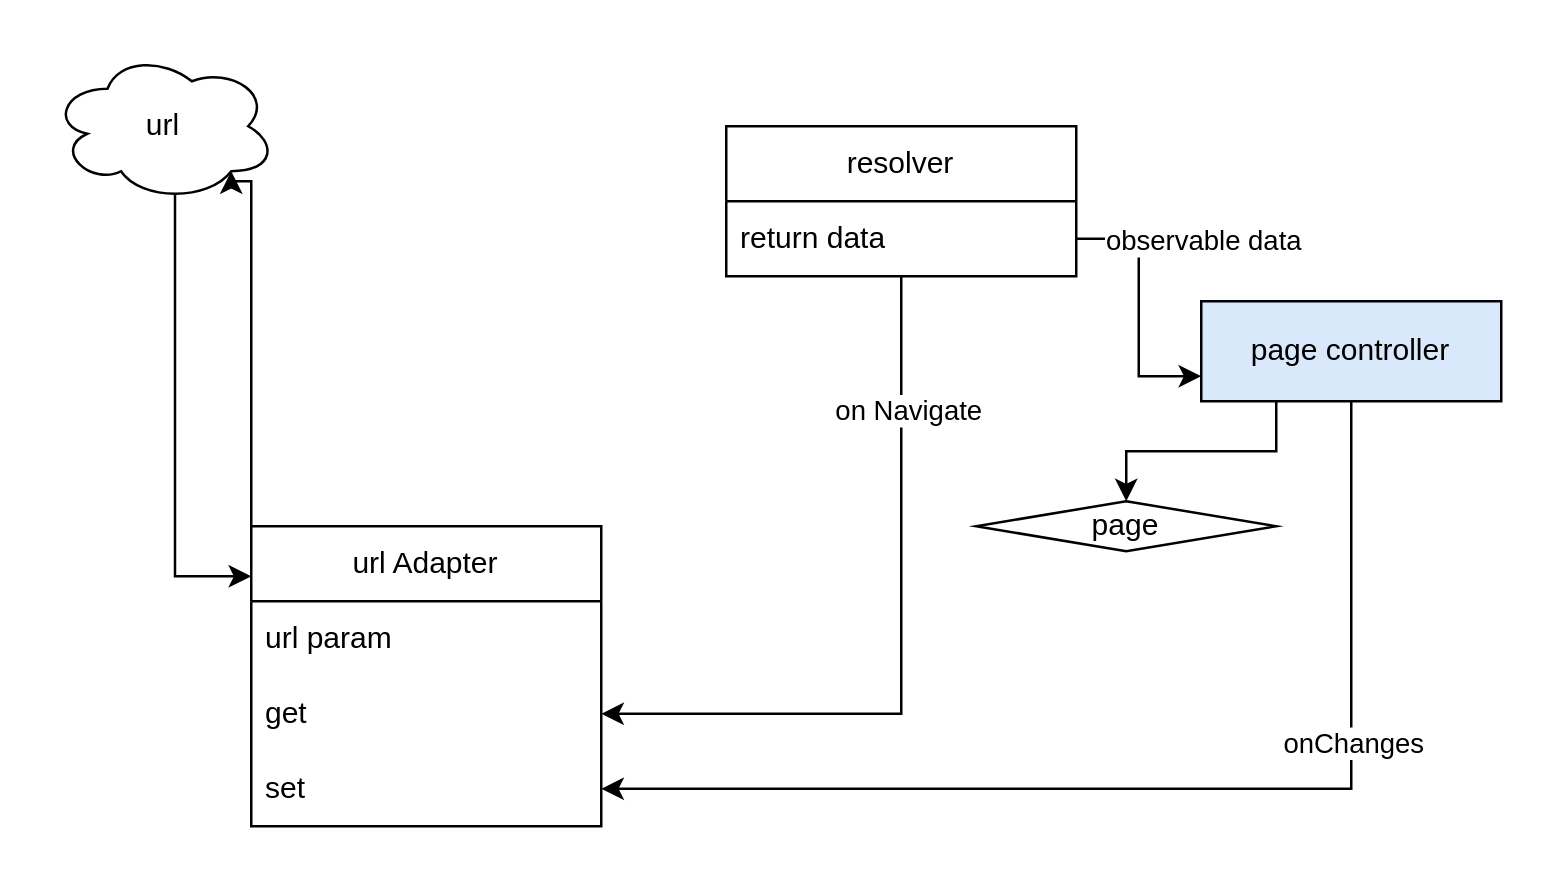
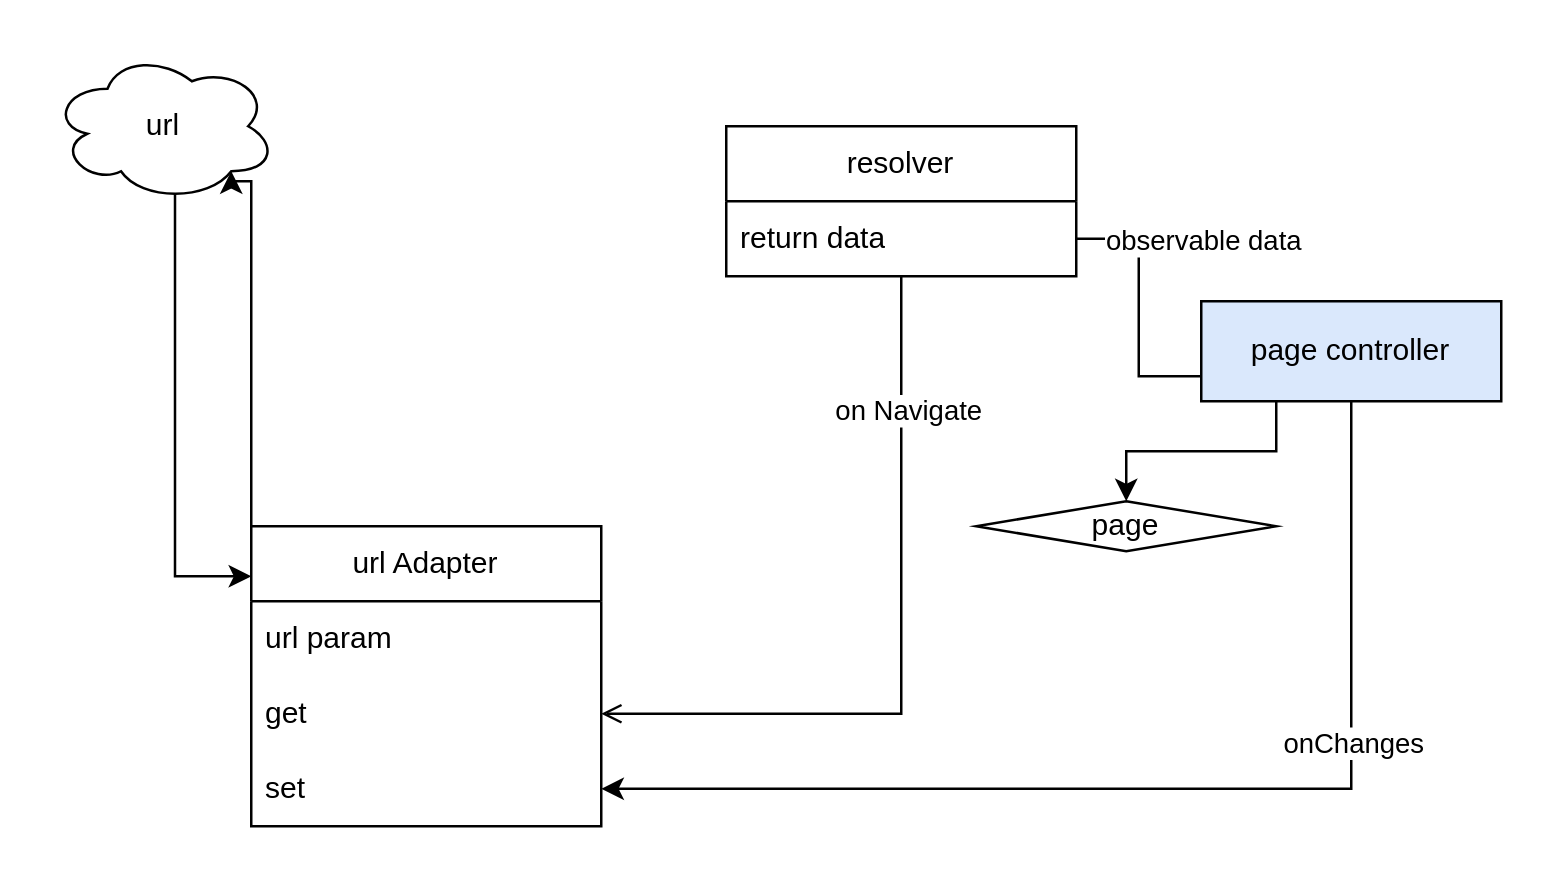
(1183, 376) -> (1190, 376)
(619, 714) -> (615, 714)
